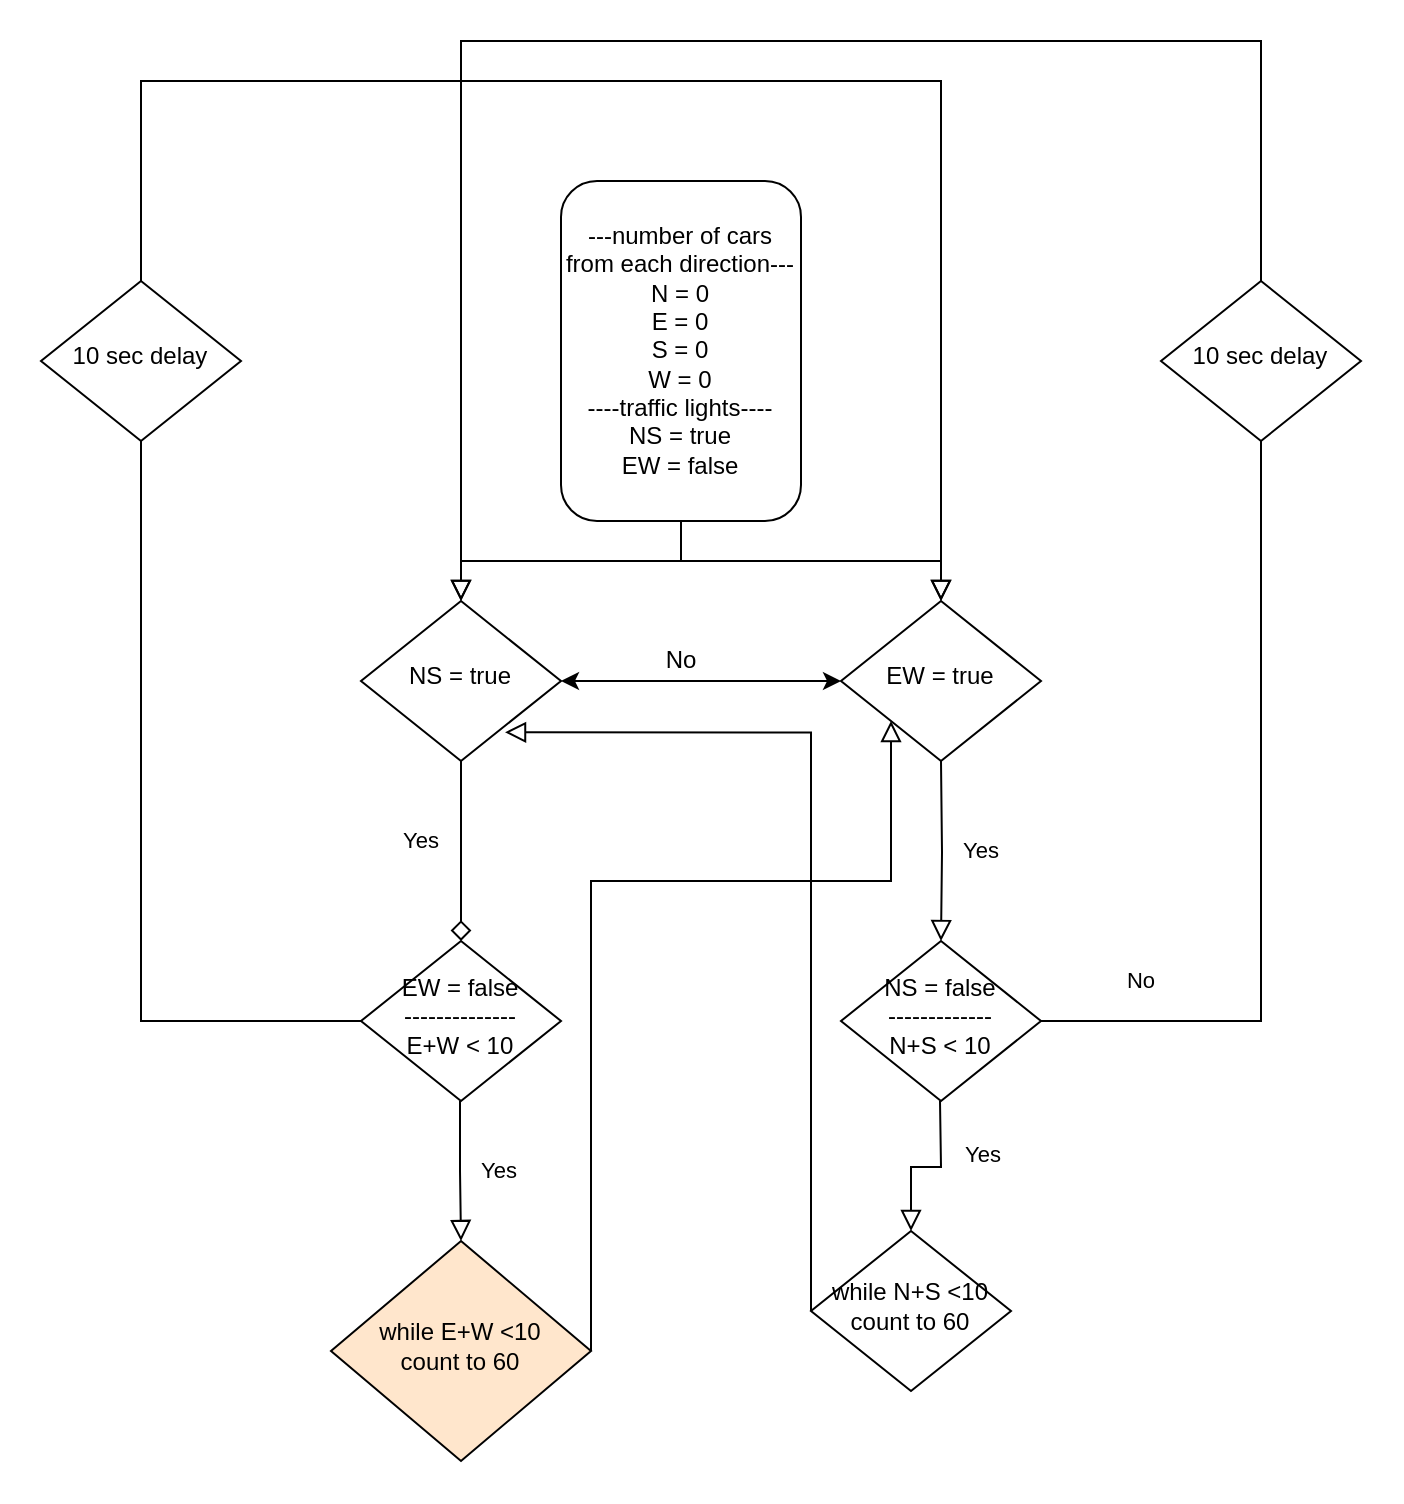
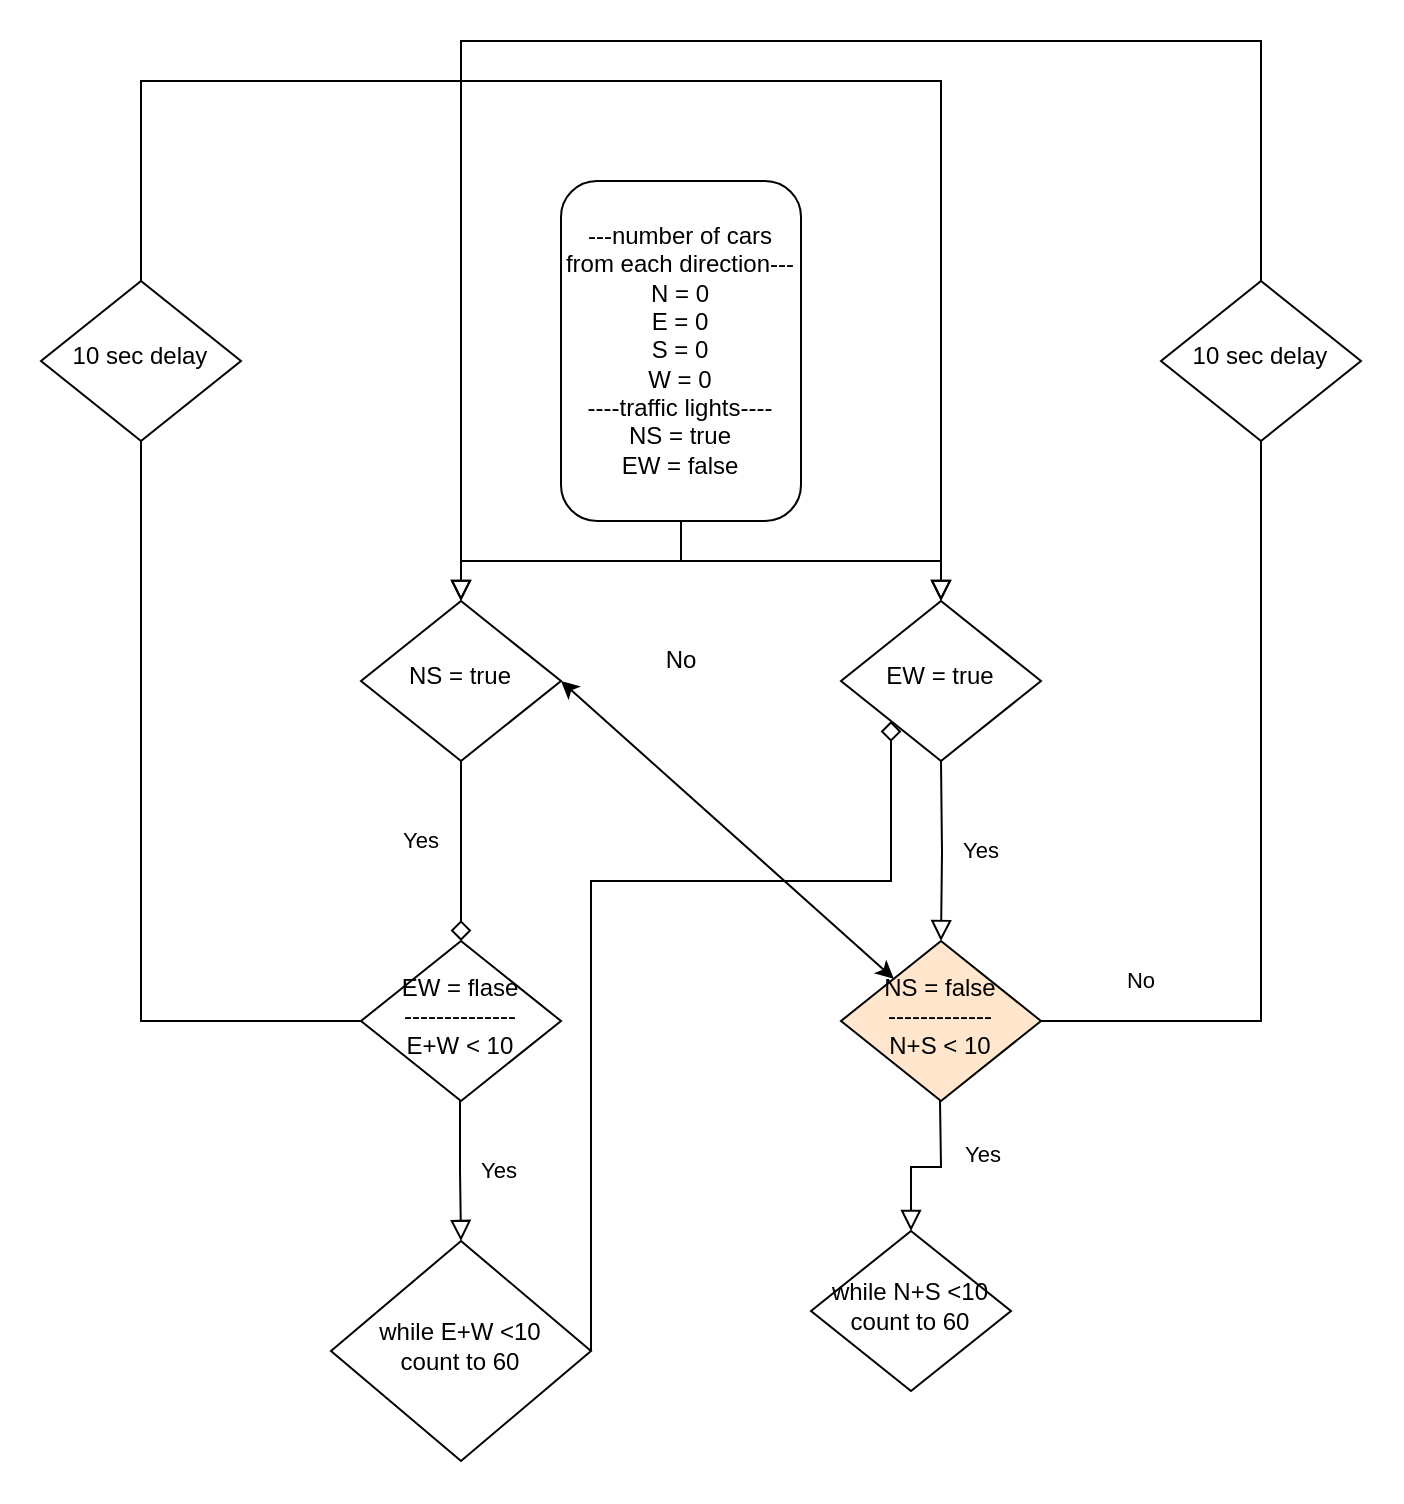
(701, 681) -> (701, 806)
(891, 742) -> (891, 742)
(461, 1017) -> (461, 1017)
(941, 1021) -> (941, 1021)
(811, 1110) -> none
(461, 1351) -> (461, 1351)
